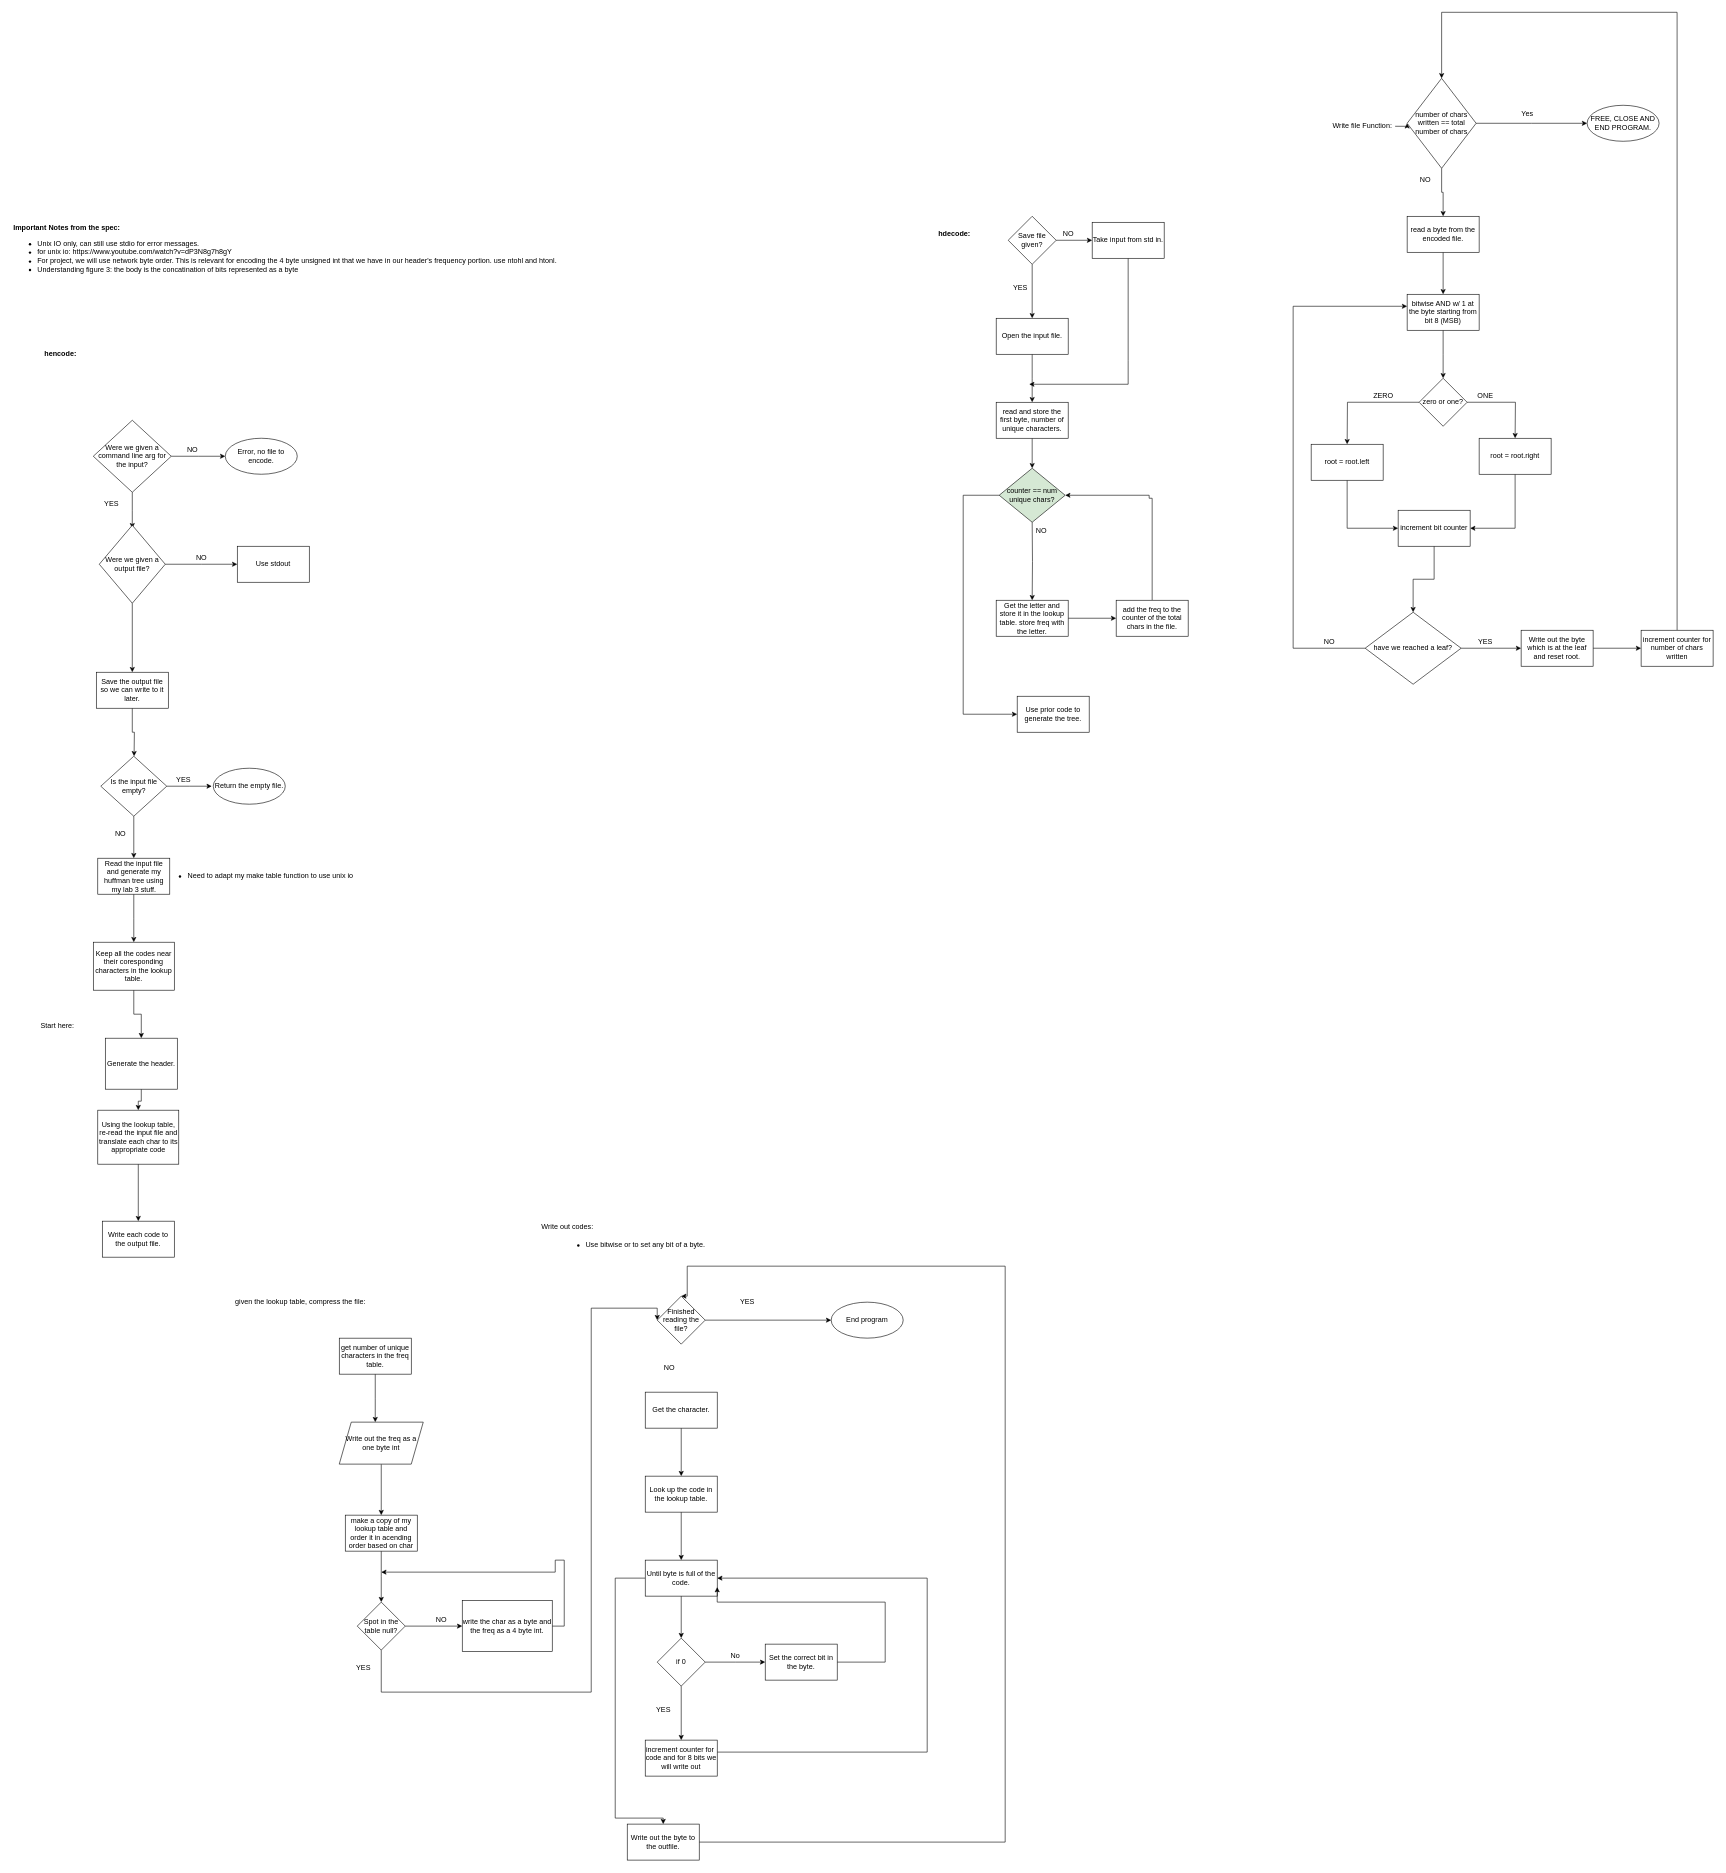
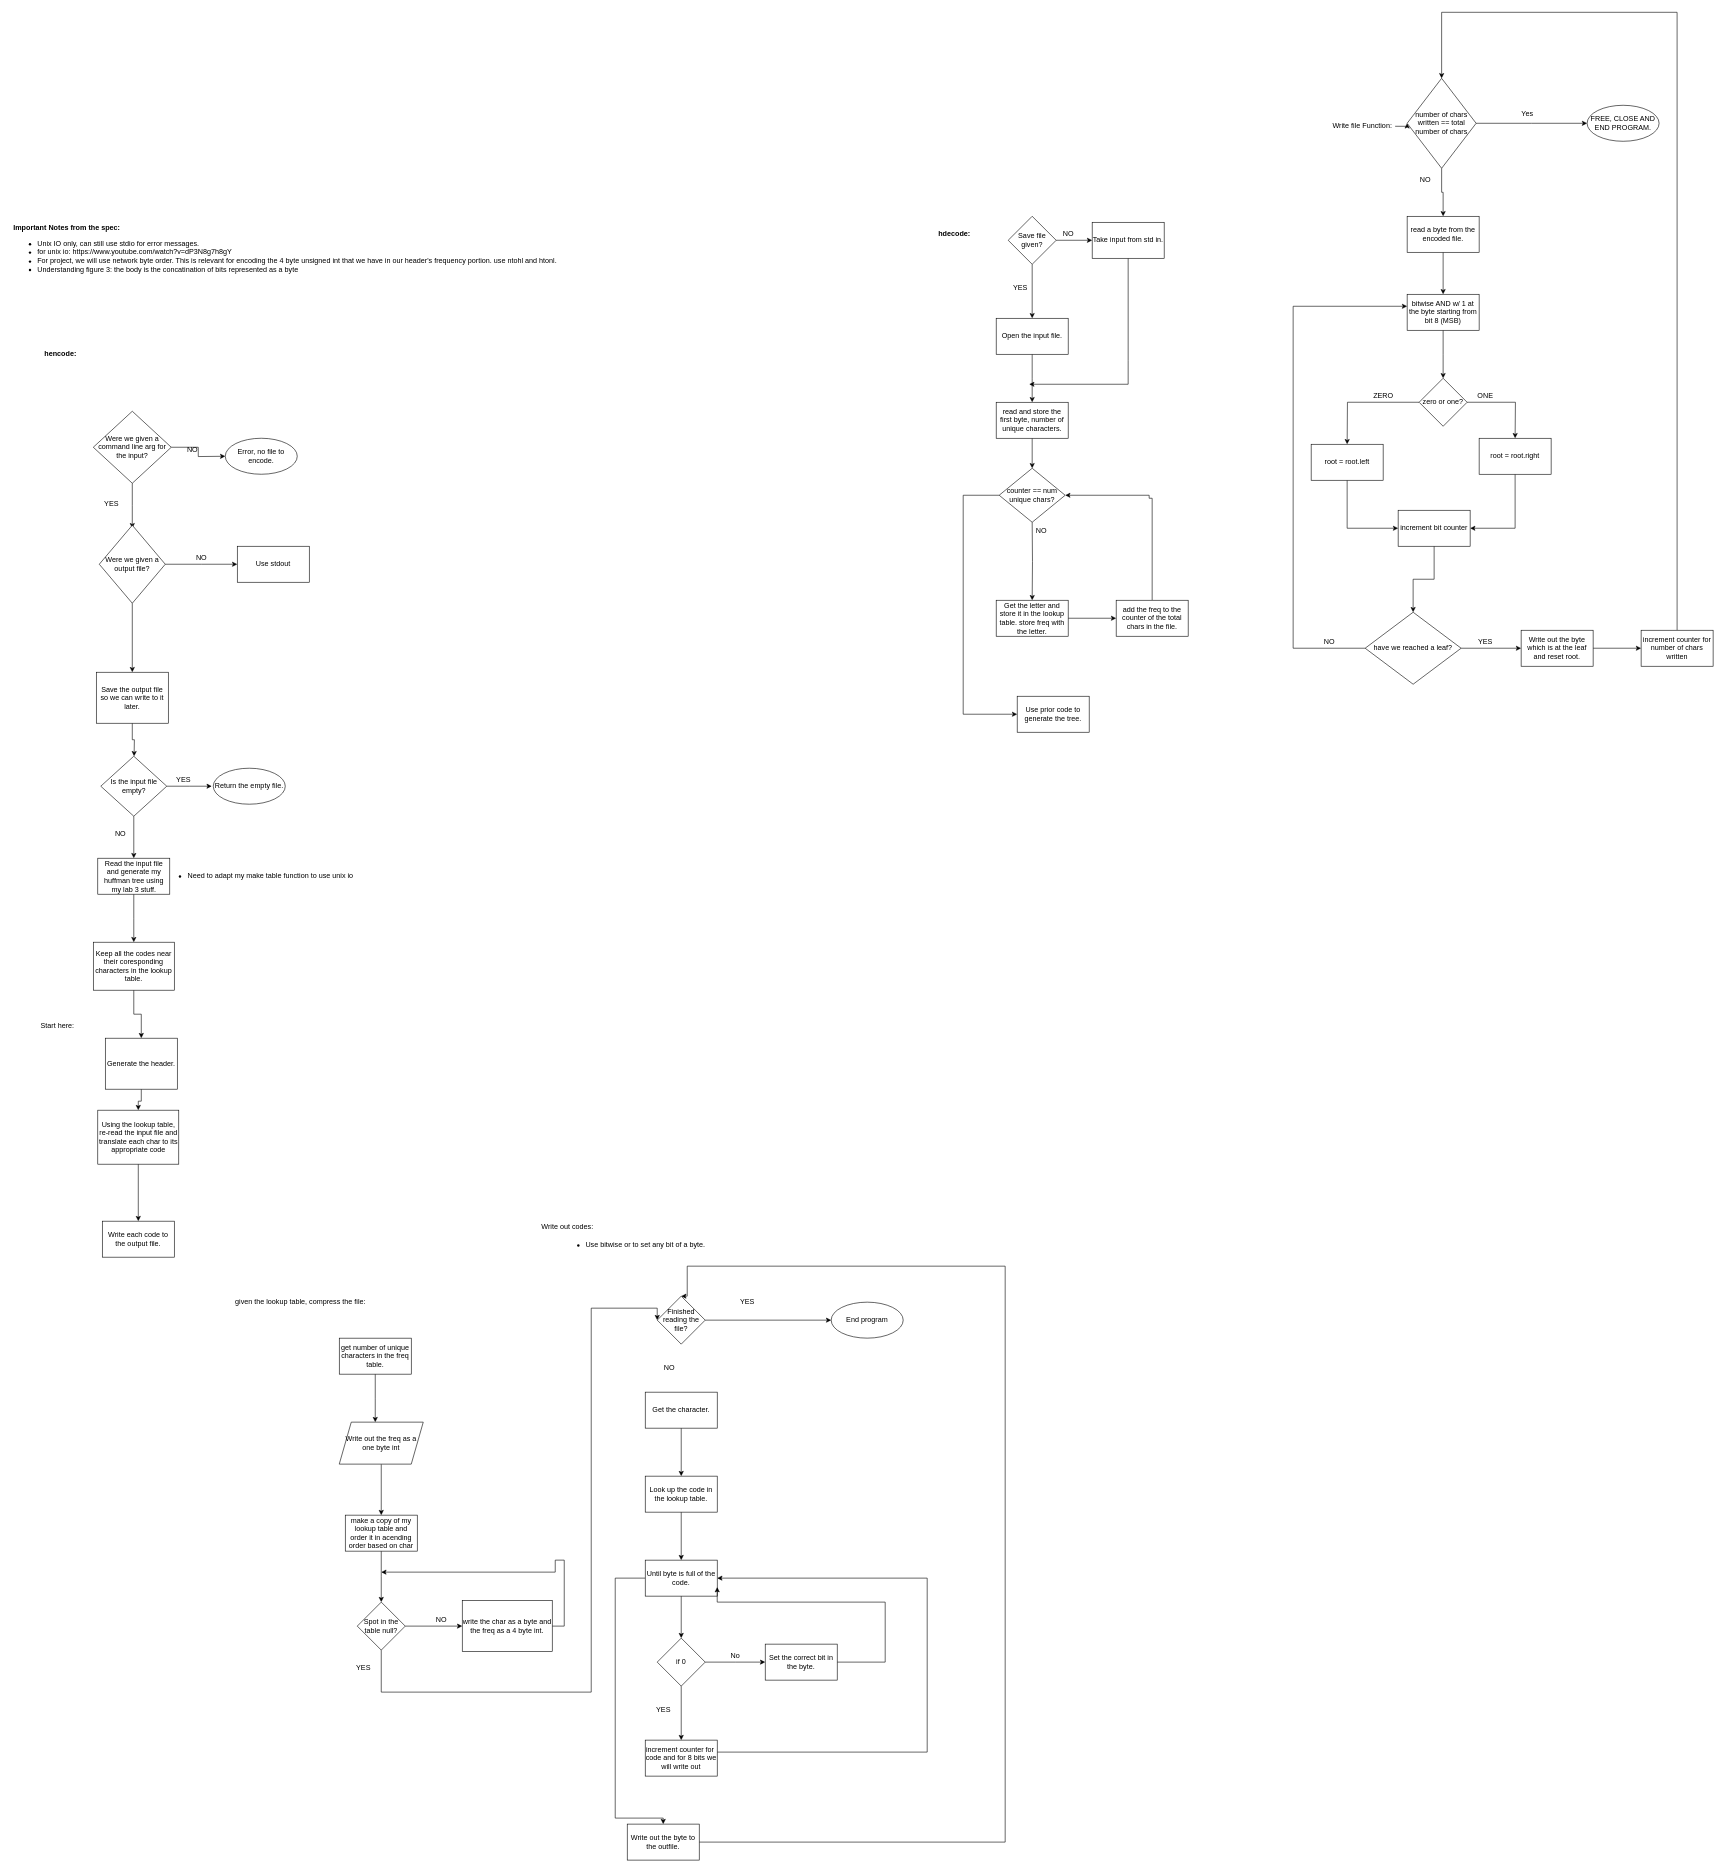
(132, 456) -> (132, 447)
(1032, 495) -> (1032, 495)
(132, 690) -> (132, 698)
